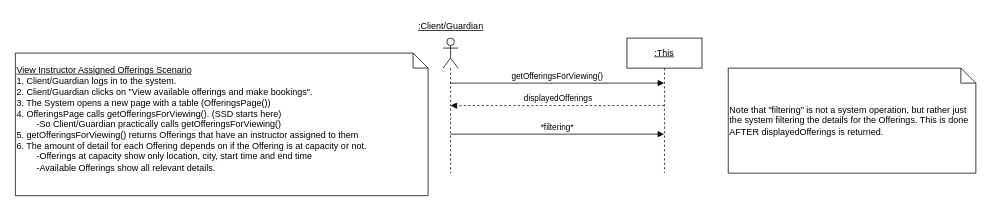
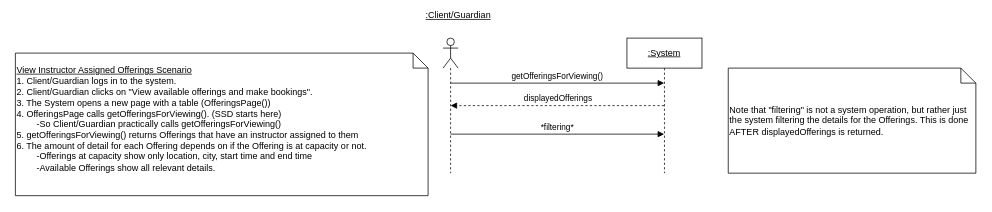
(450, 27) -> (458, 15)
(664, 53) -> (664, 53)
